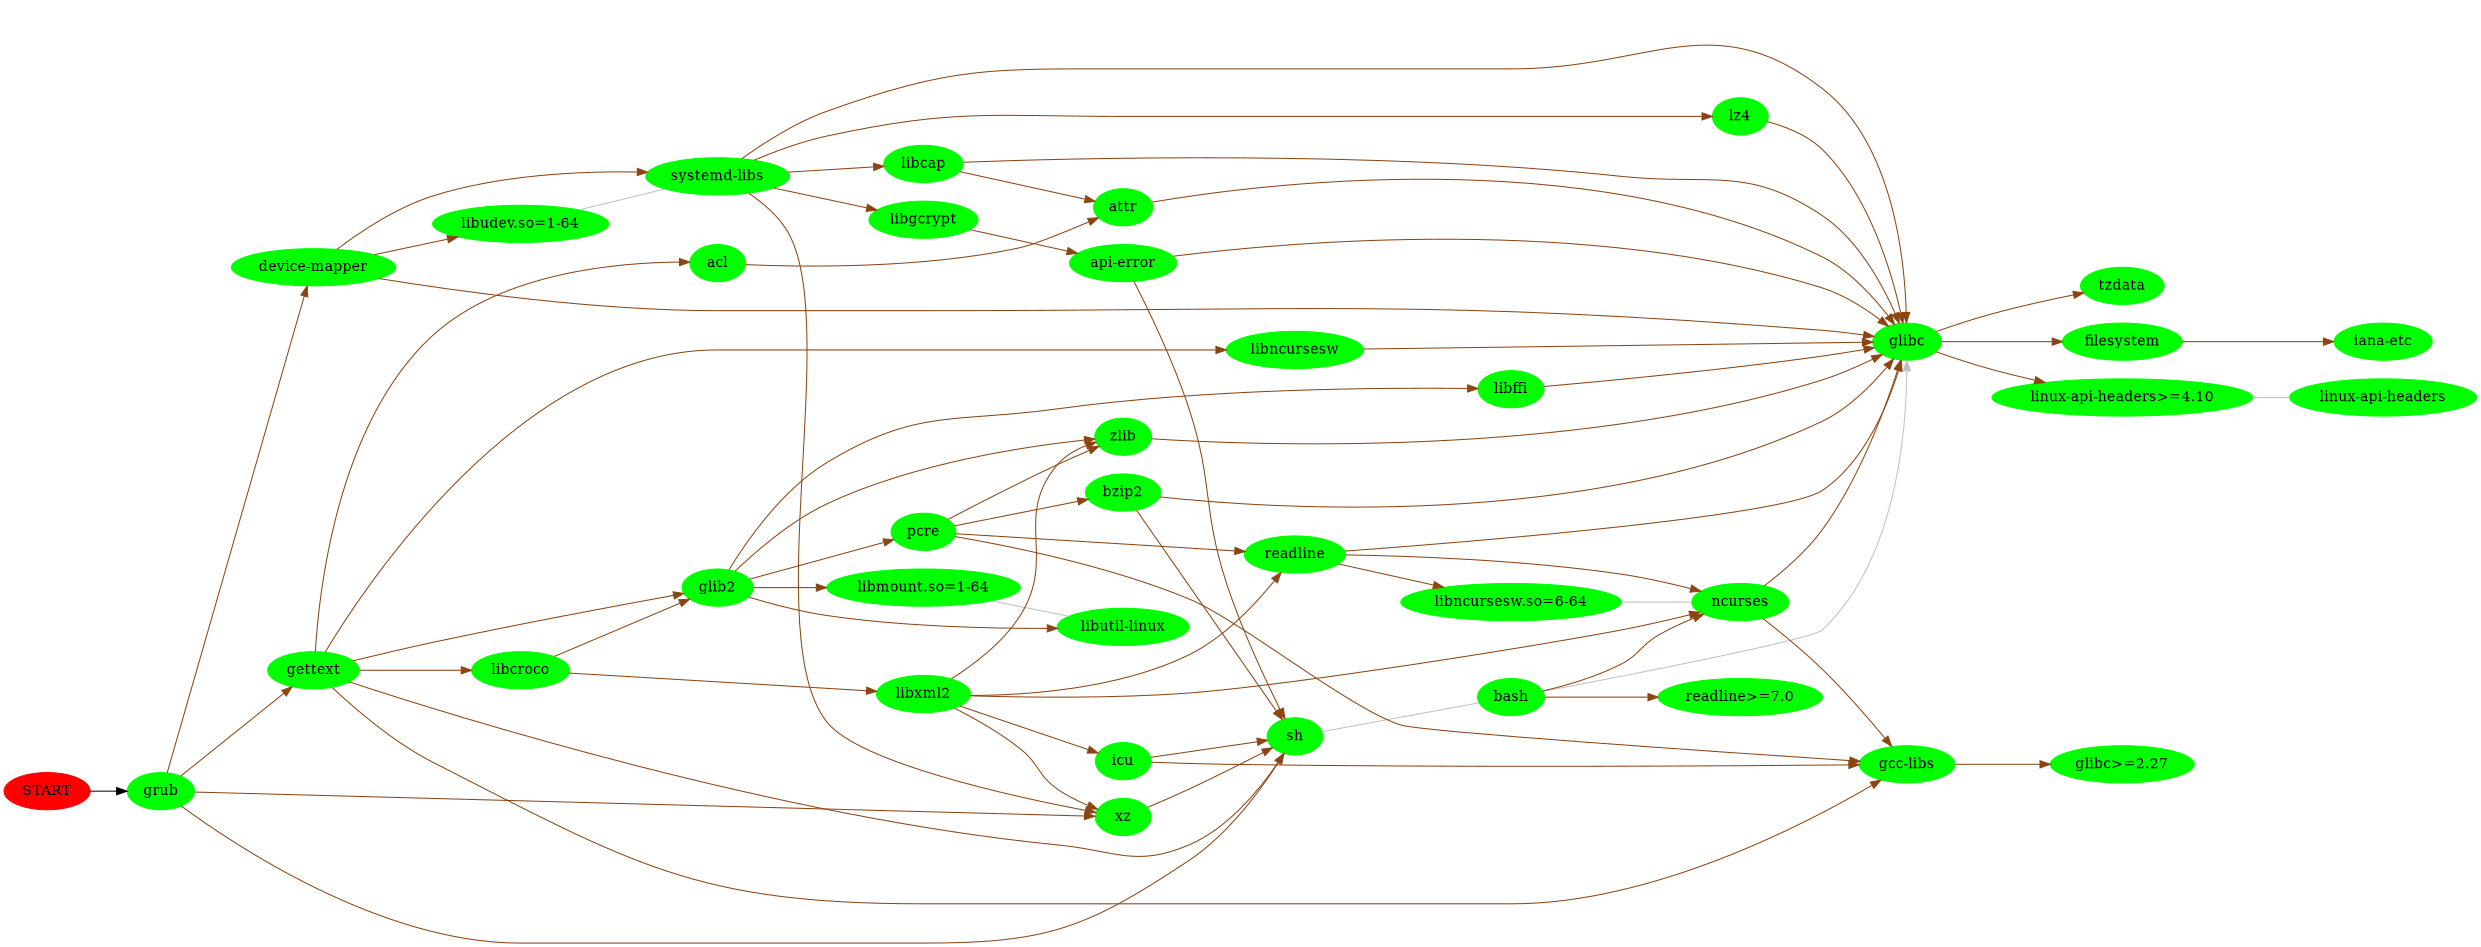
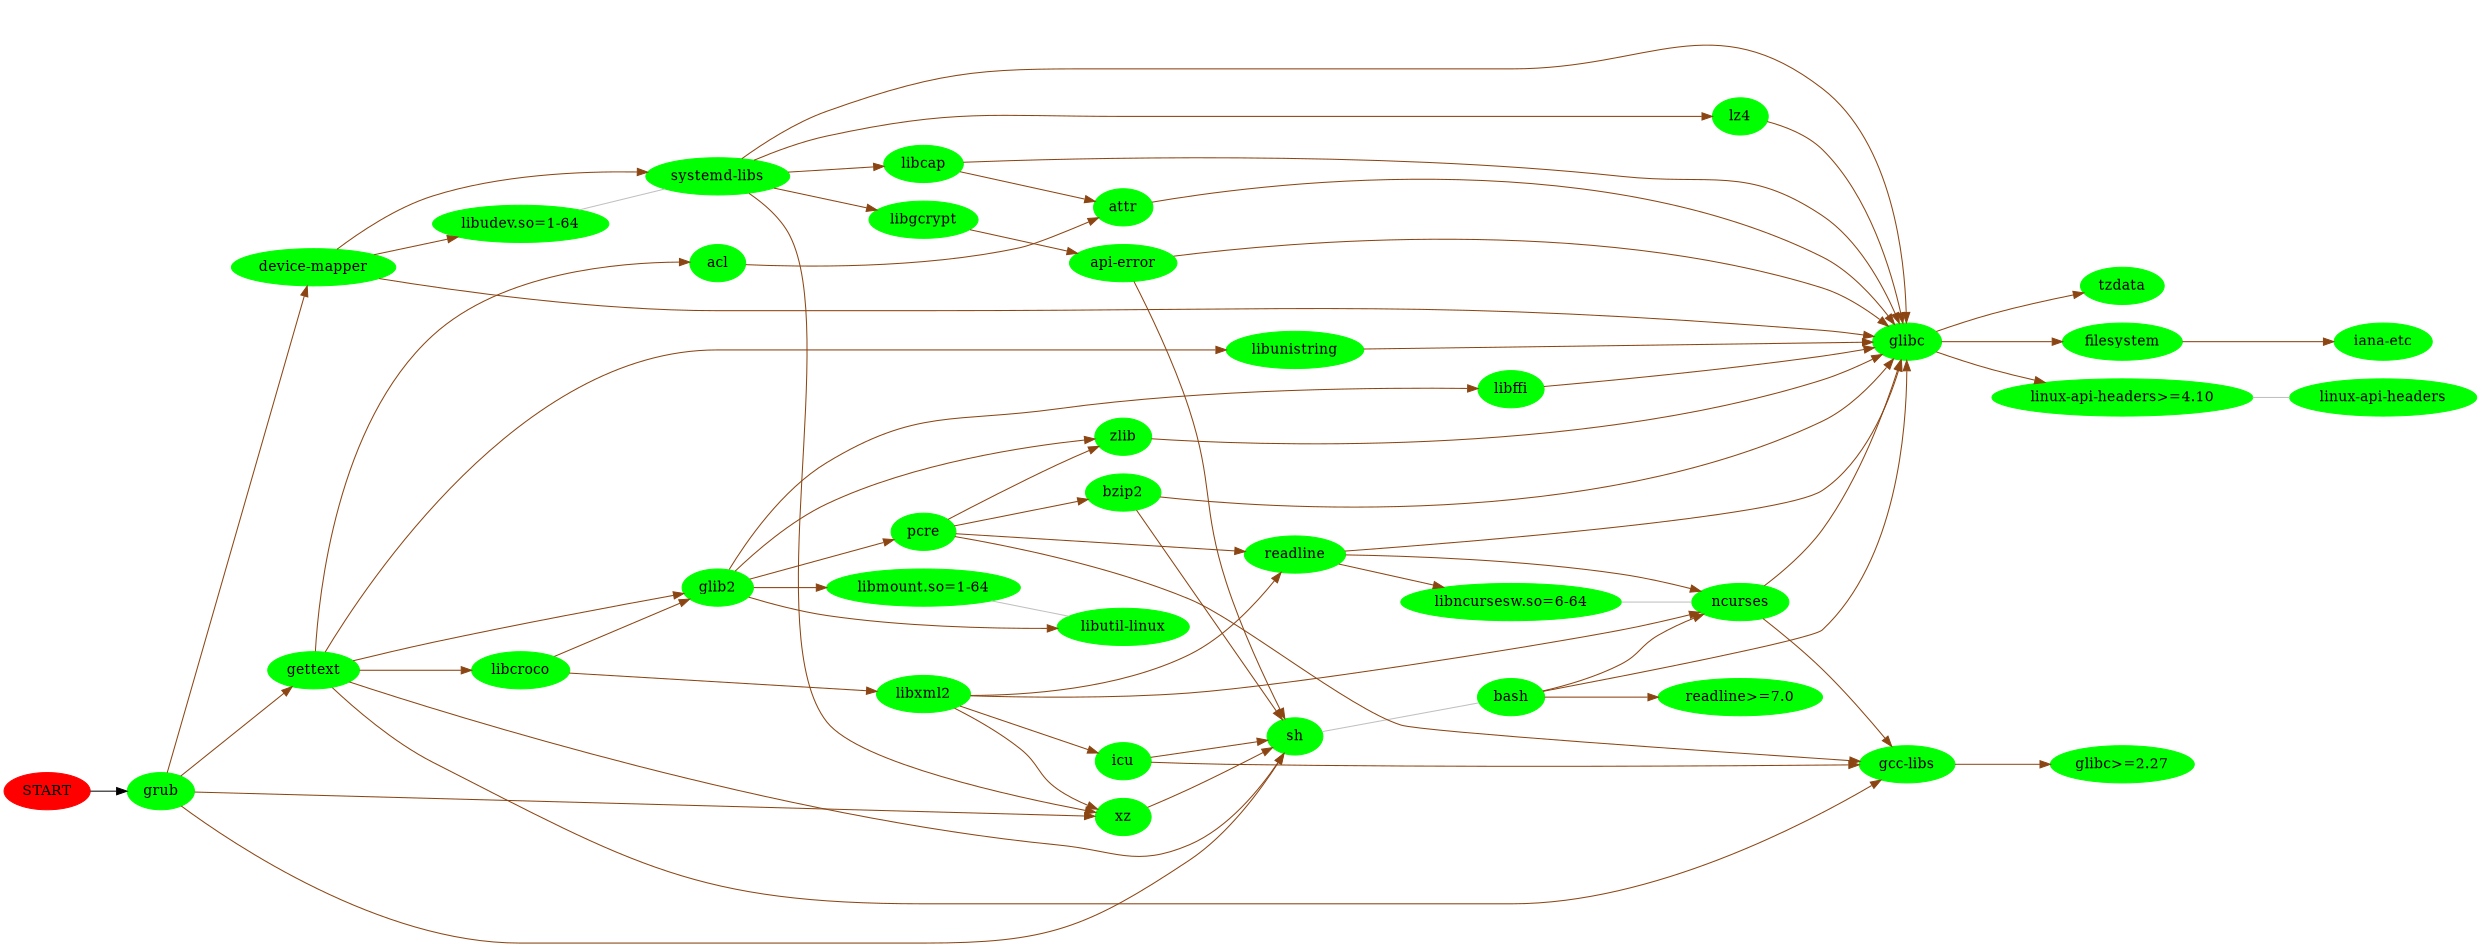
(1295, 350) -> (1295, 350)
(1036, 569) -> none
(1819, 631) -> (1819, 631)
